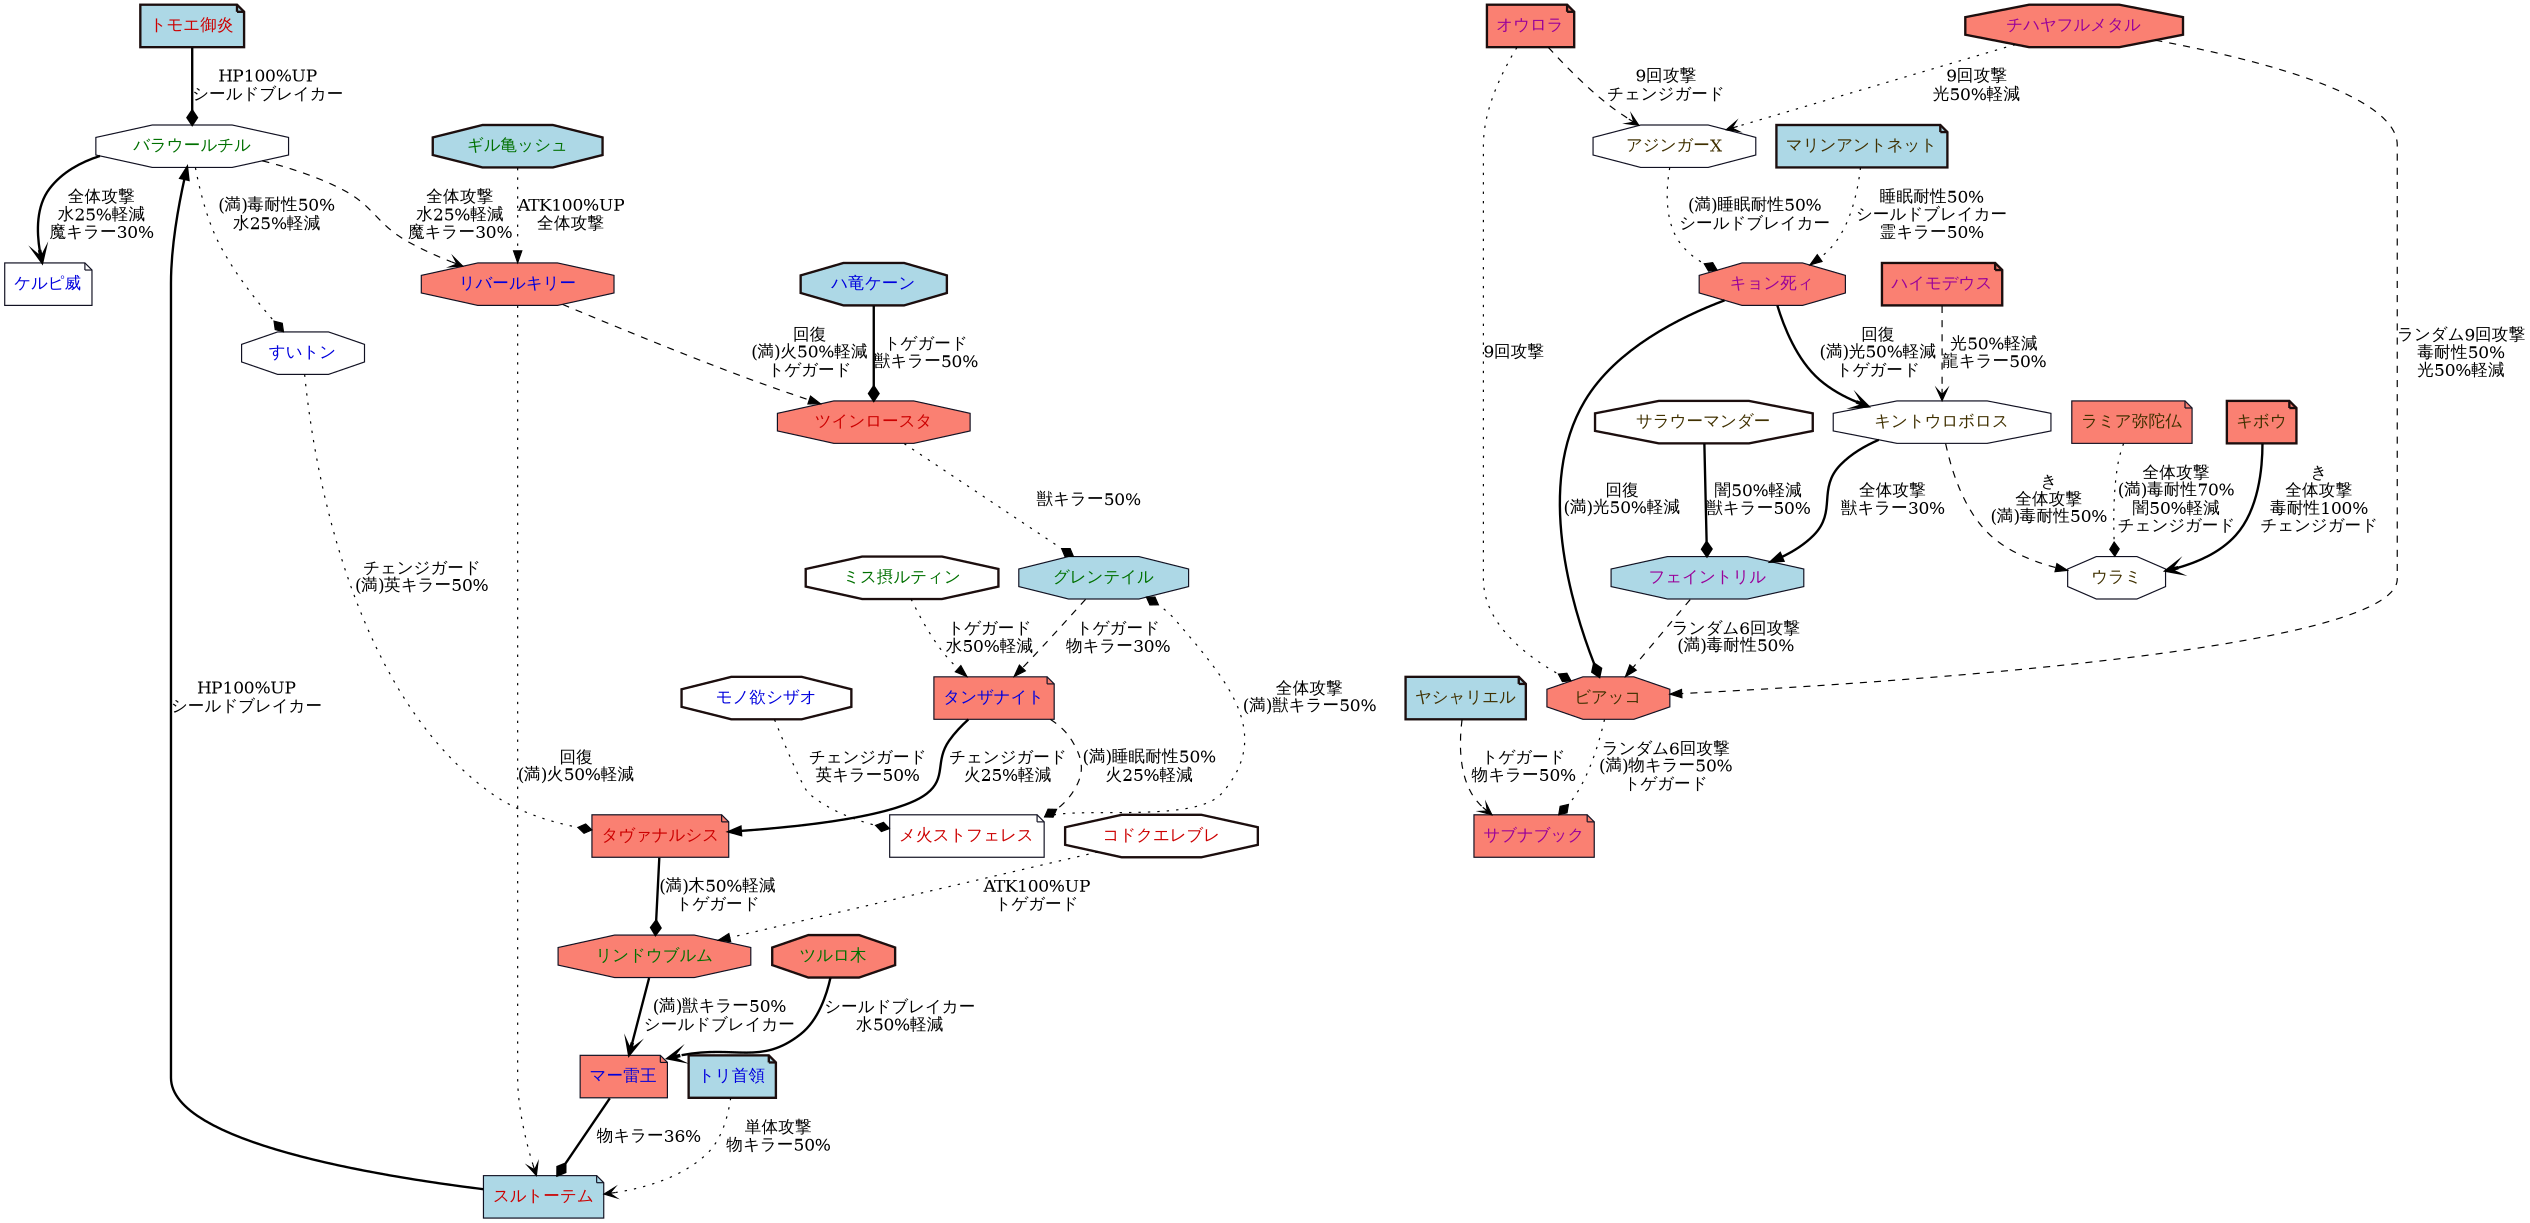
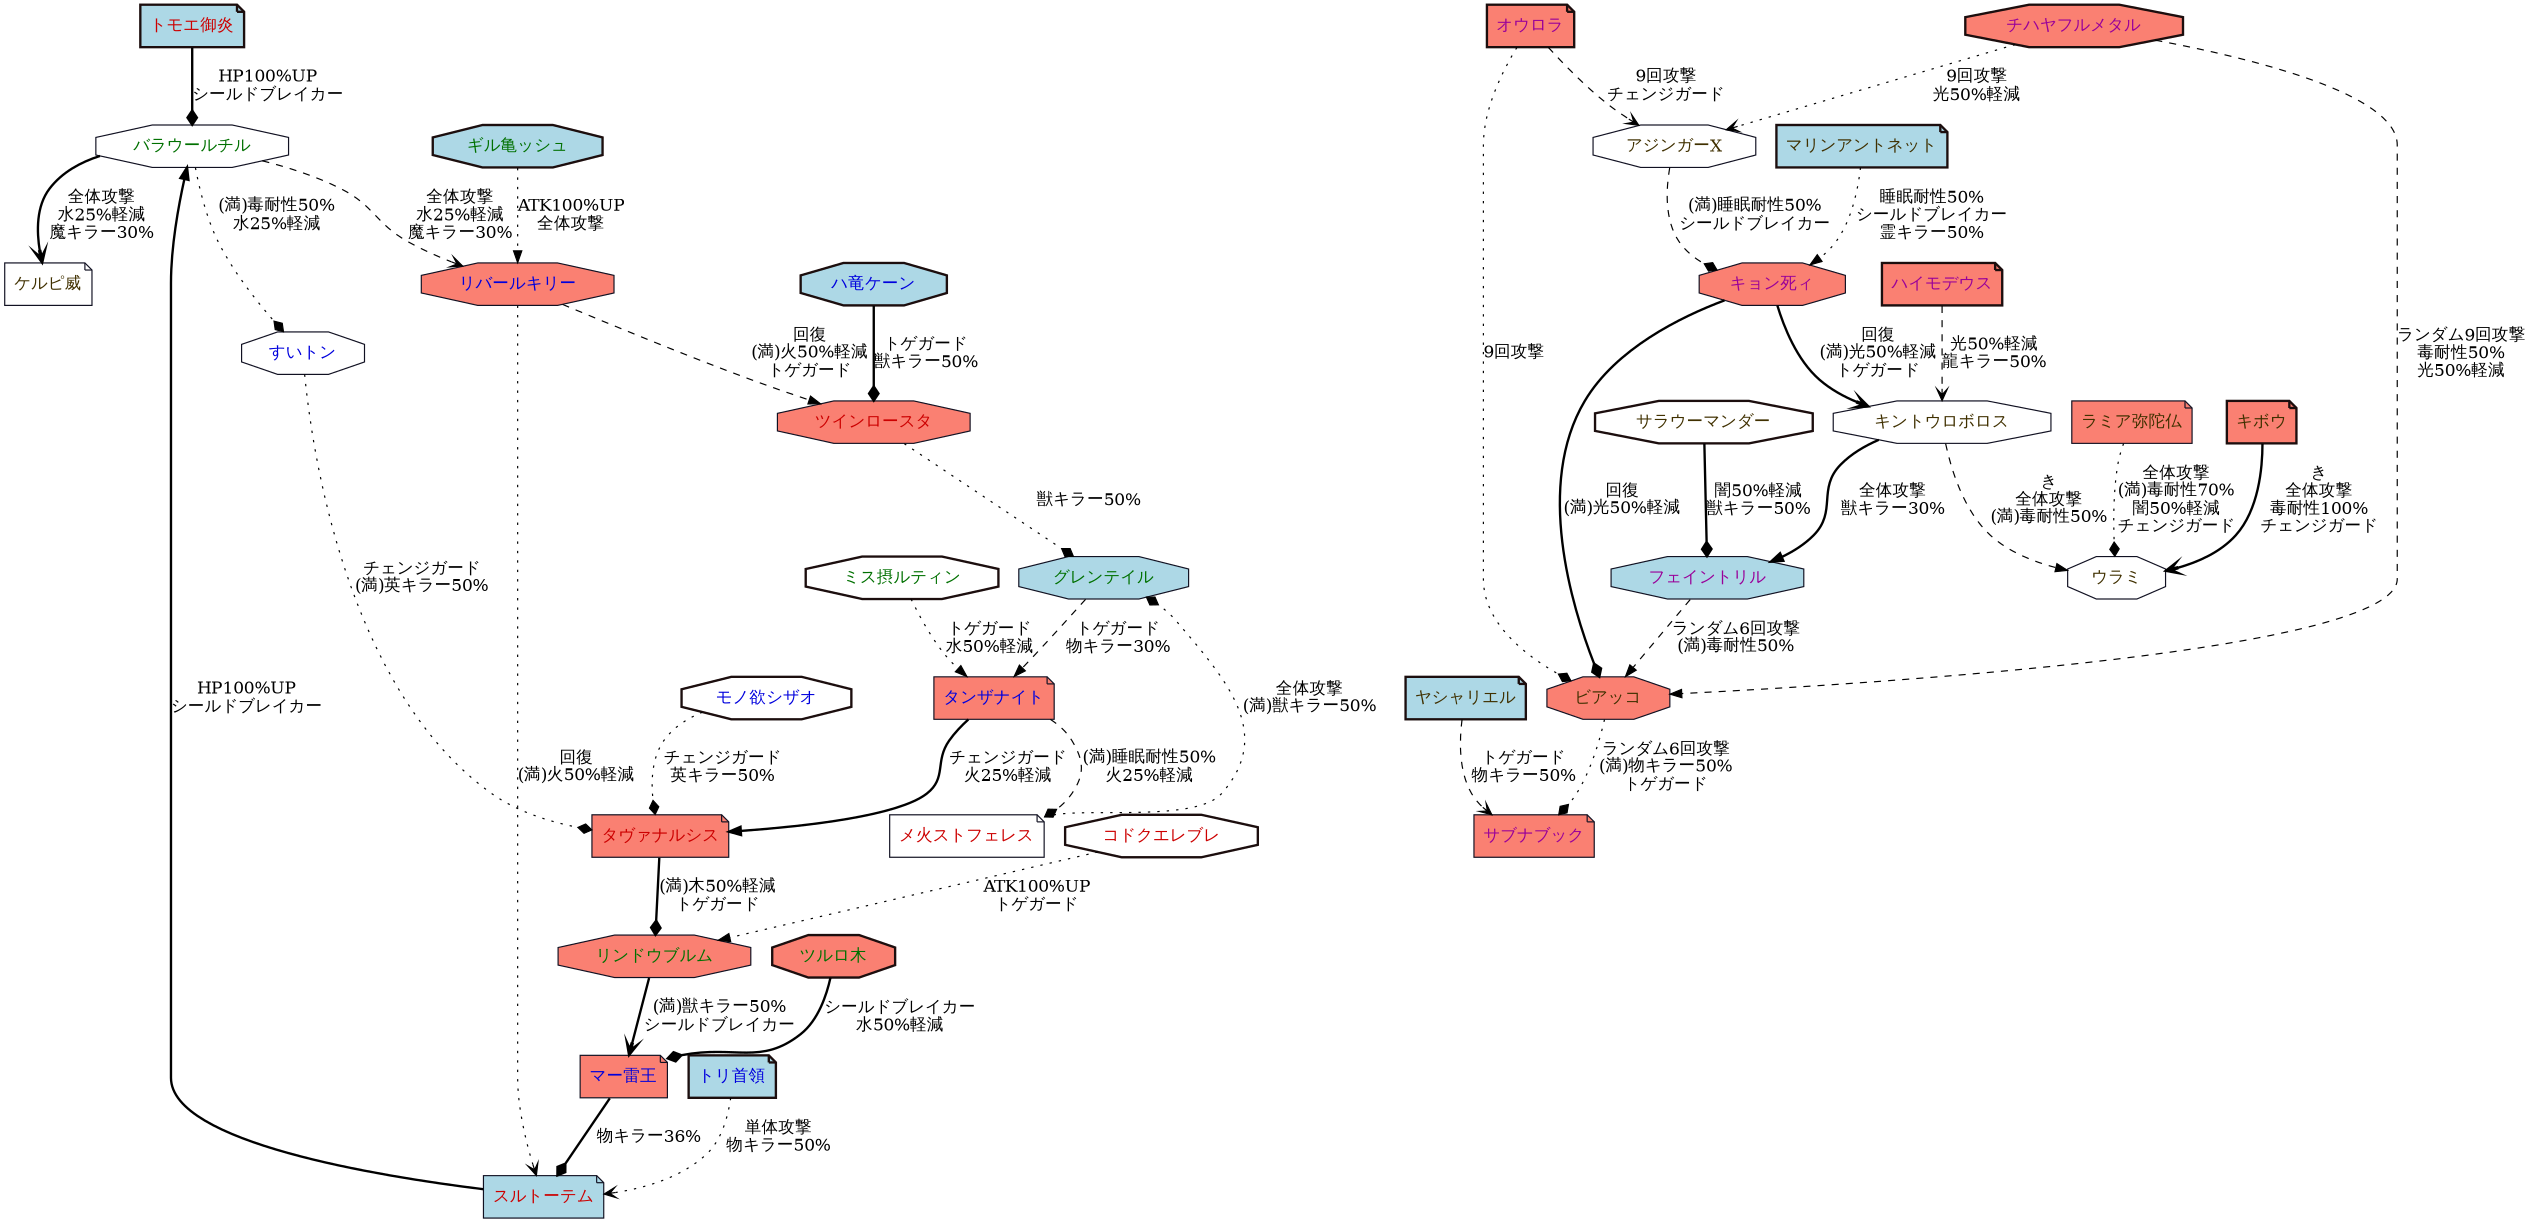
(1670, 222) -> (1670, 222)
(48, 284) -> (48, 284)
(807, 791) -> (660, 746)
(775, 1048) -> (775, 1048)
